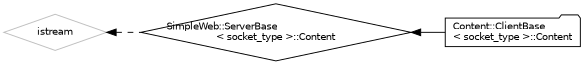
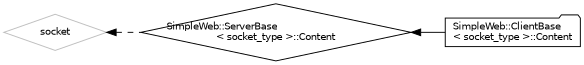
(55, 32) -> (55, 32)
(513, 32) -> (513, 32)
